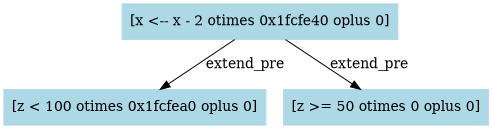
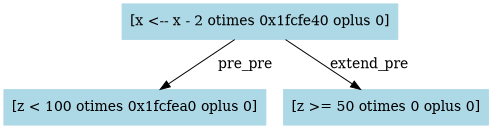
(245, 64) -> (245, 64)
